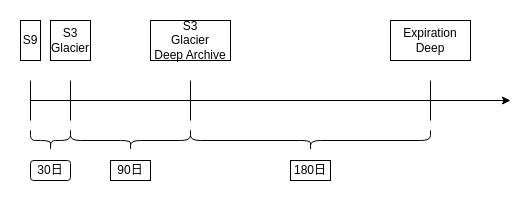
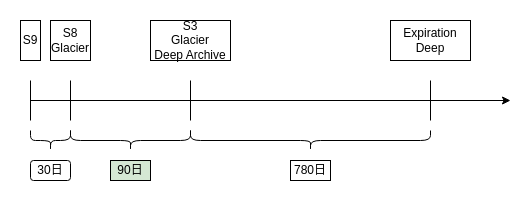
(71, 41) -> (71, 41)
(131, 171) -> (131, 171)
(311, 171) -> (311, 171)
